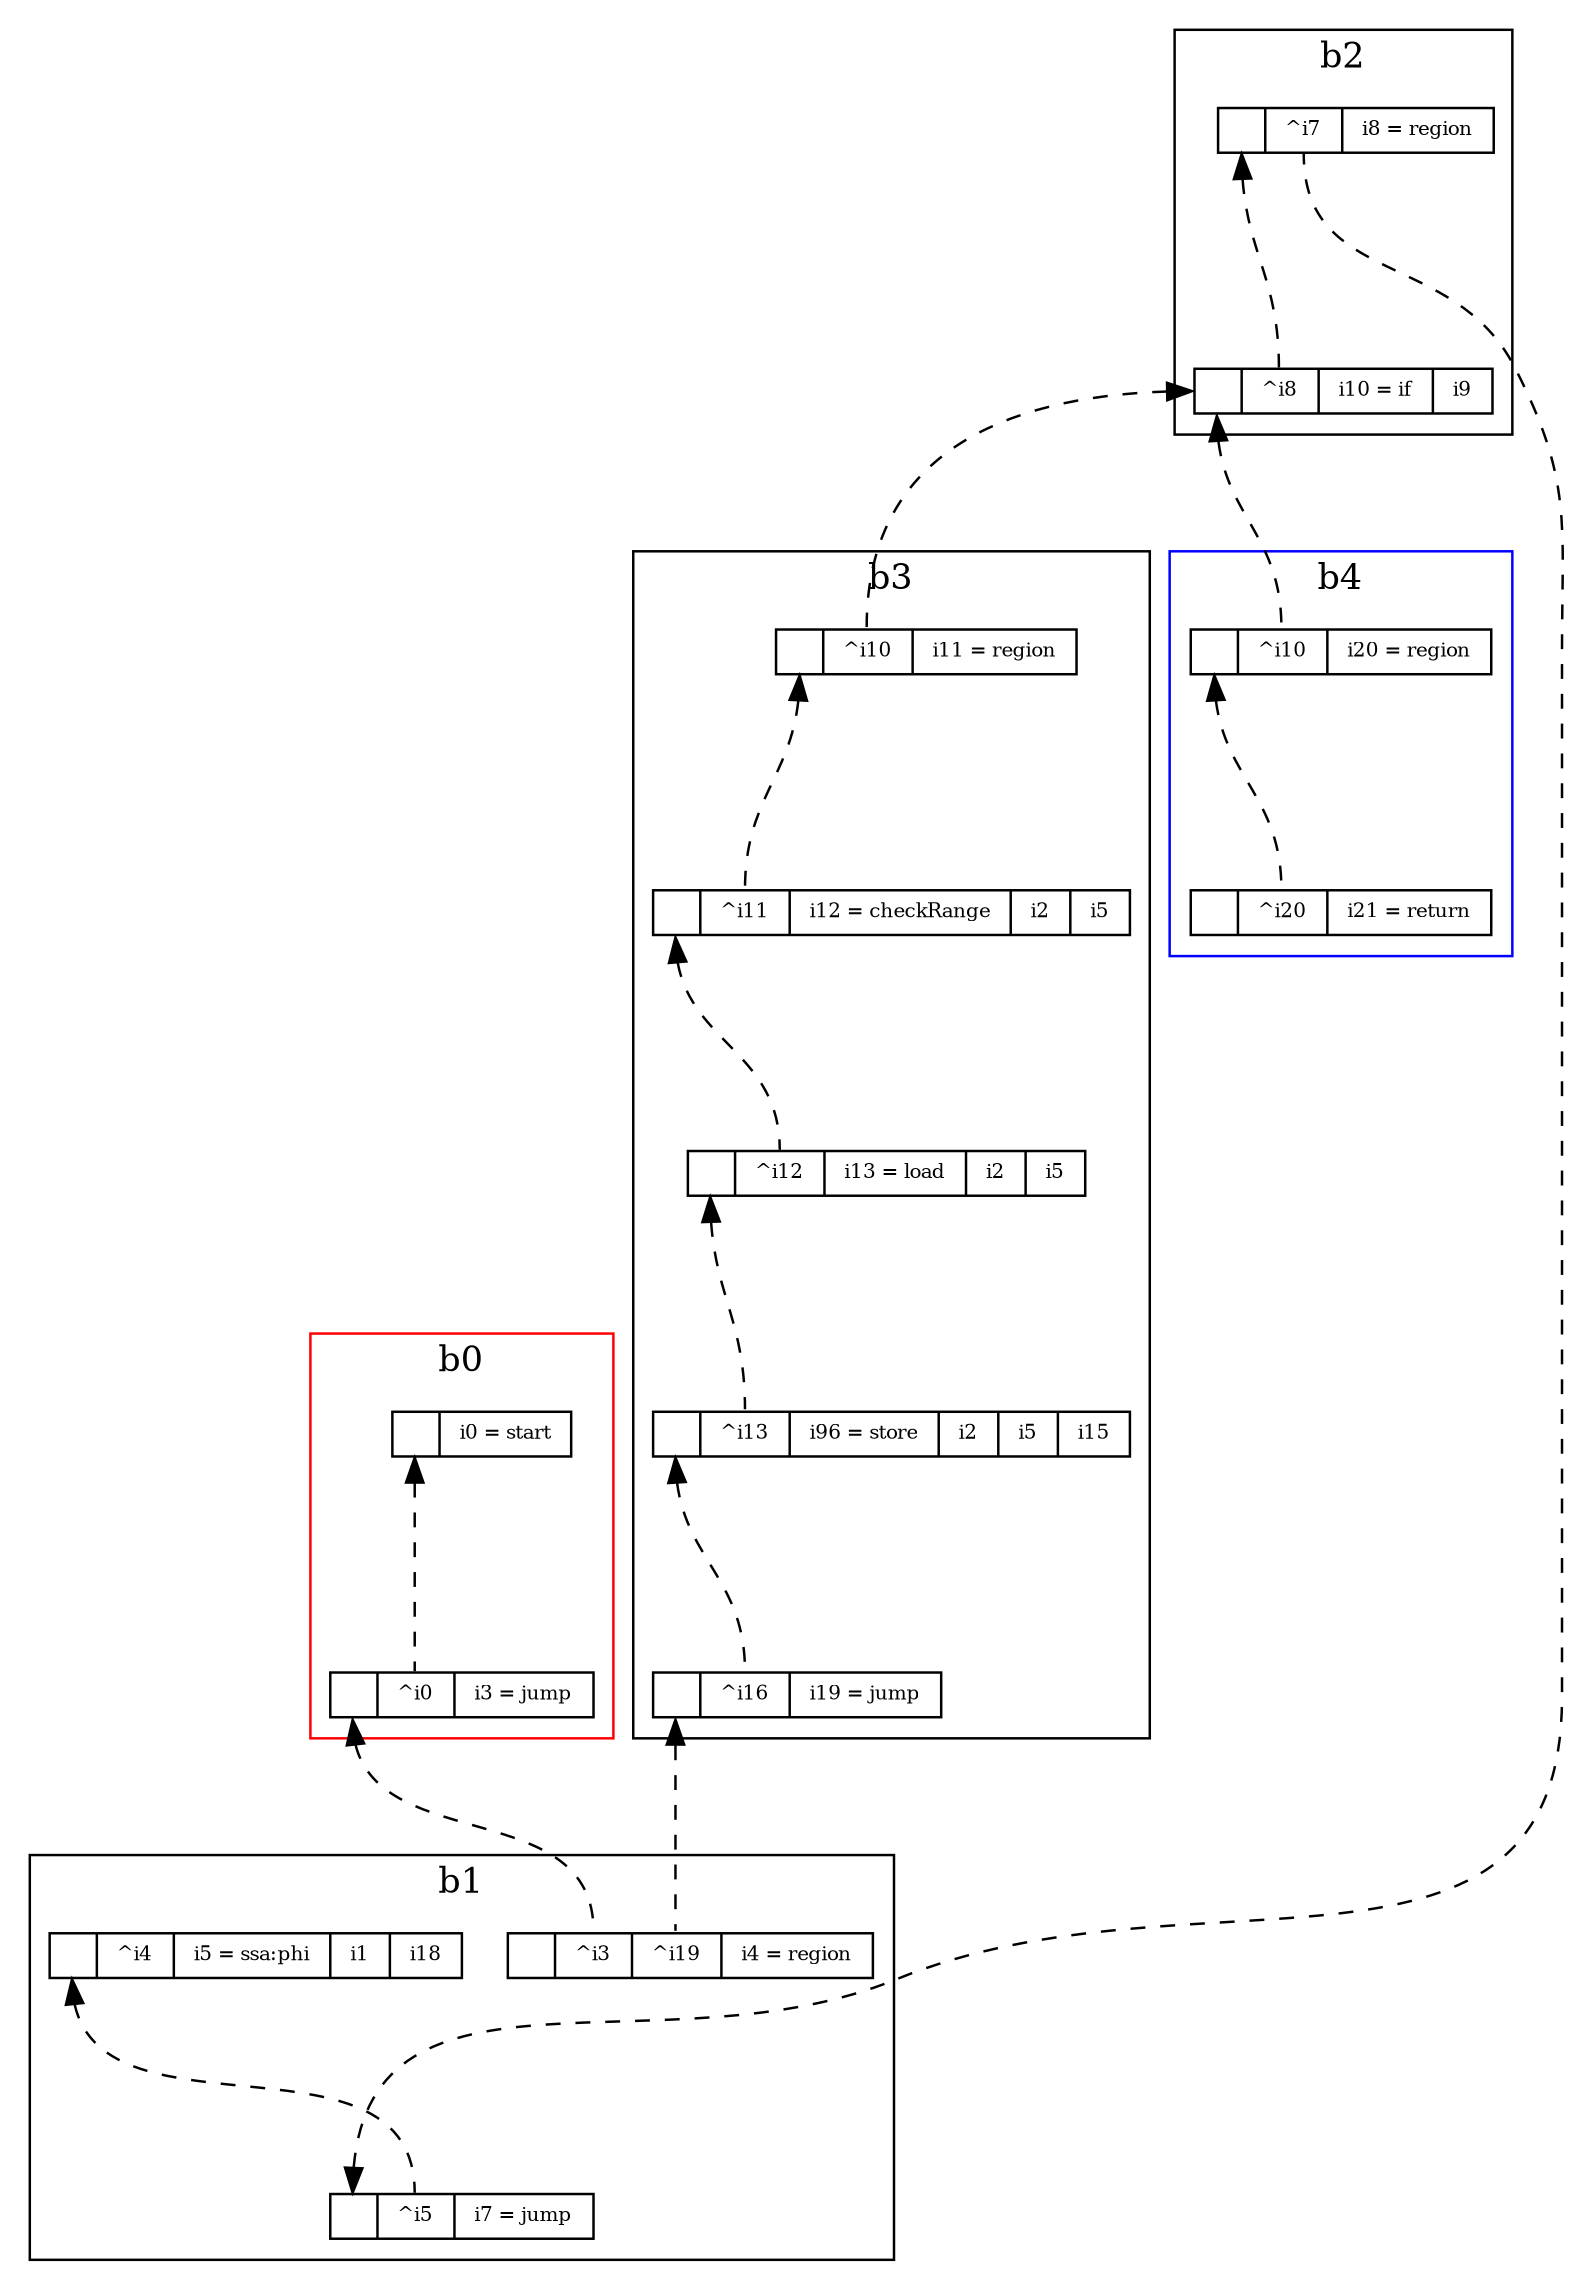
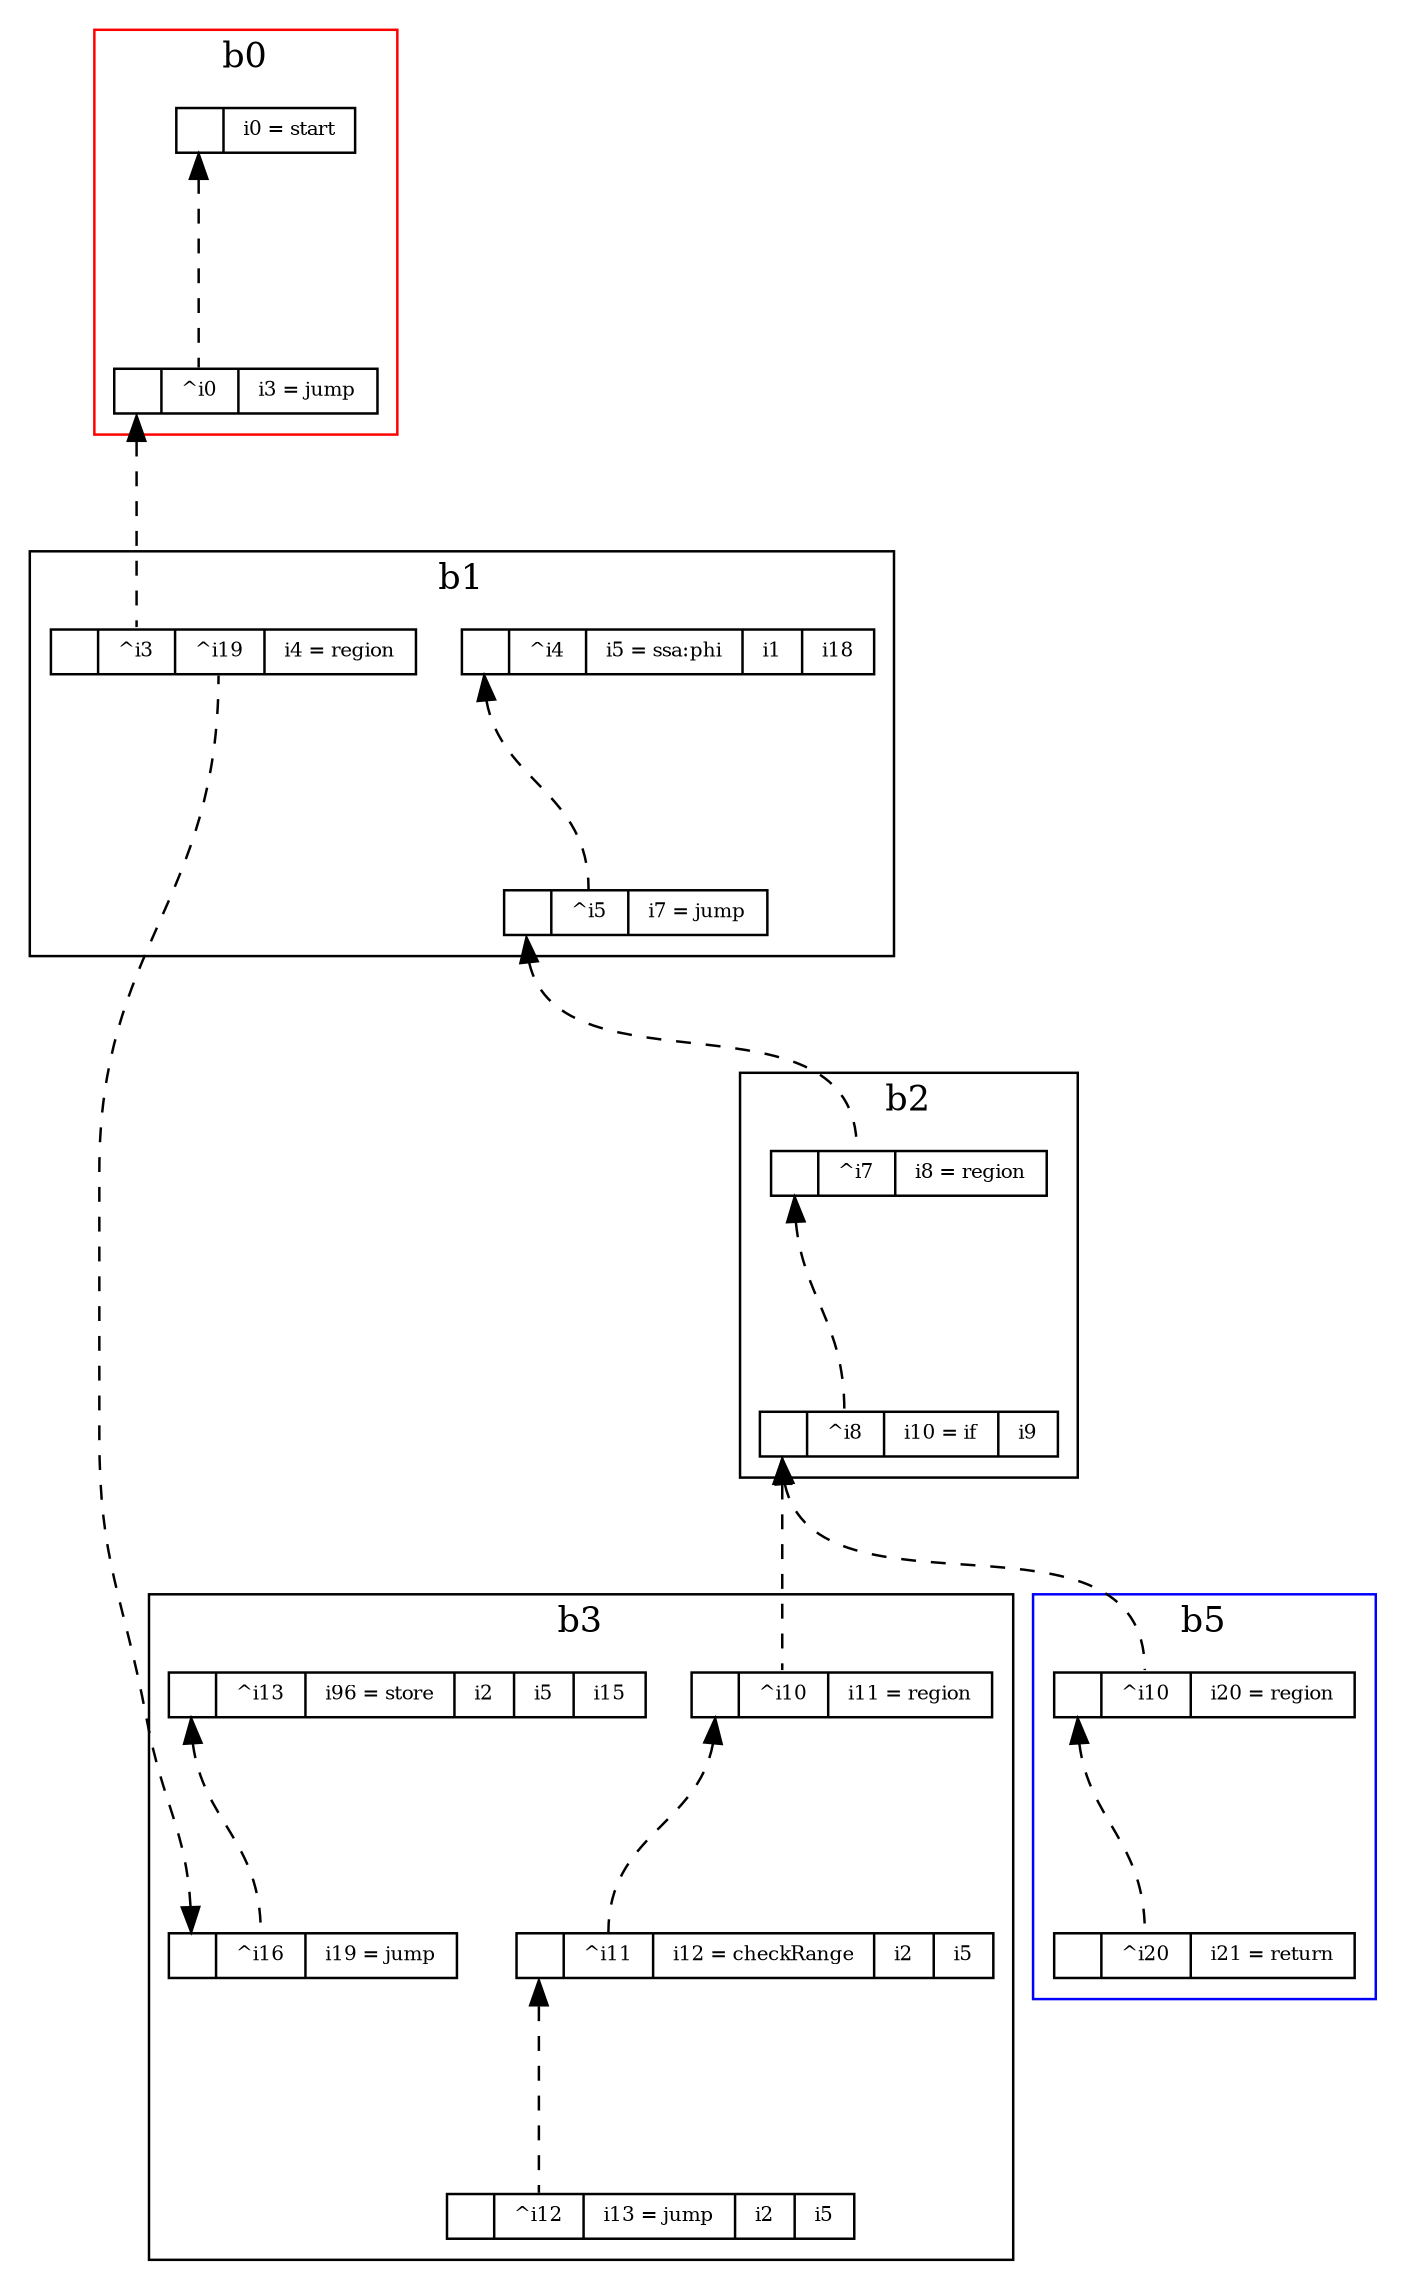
(1341, 580) -> (1204, 1623)
(895, 1172) -> (659, 2215)
(731, 1315) -> none
